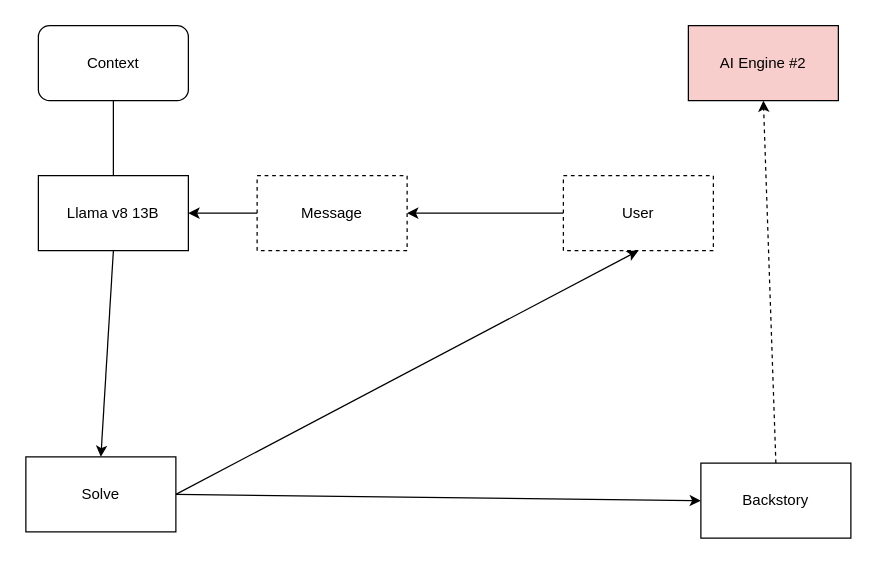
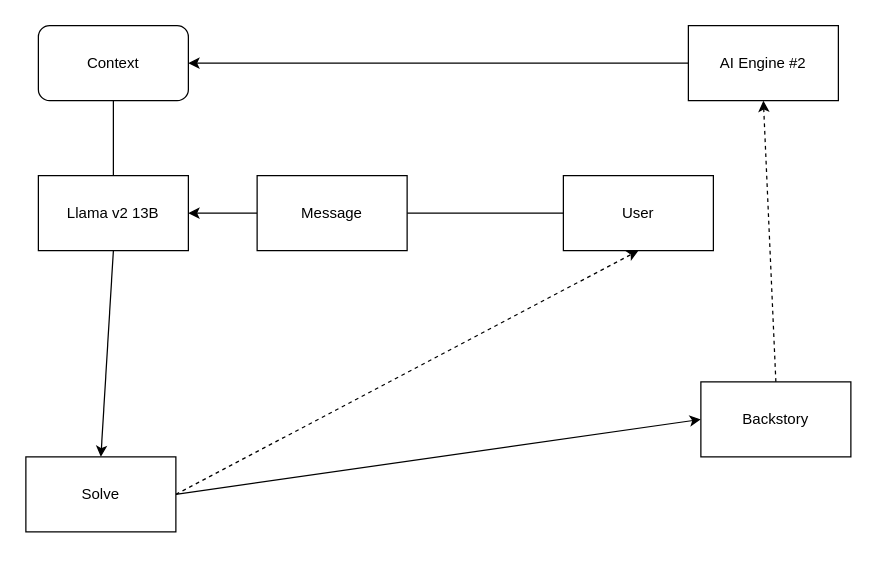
none -> (442, 63)
(763, 63) -> (763, 63)
(113, 213) -> (113, 213)
(332, 213) -> (332, 213)
(417, 213) -> (413, 213)
(638, 213) -> (638, 213)
(404, 374) -> (404, 374)
(776, 501) -> (776, 419)
